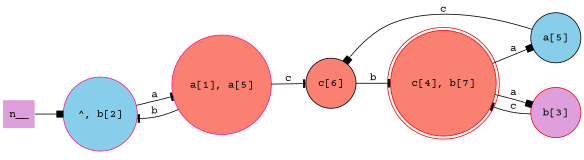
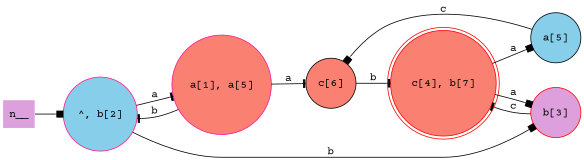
(289, 78) -> (289, 78)
none -> (331, 157)
